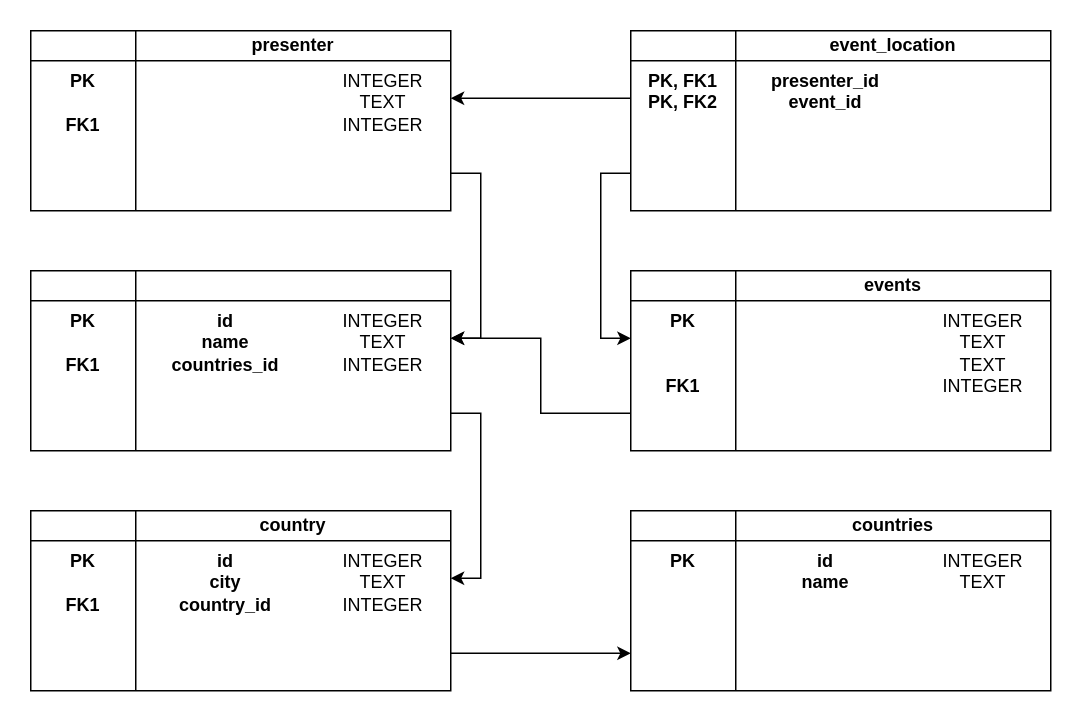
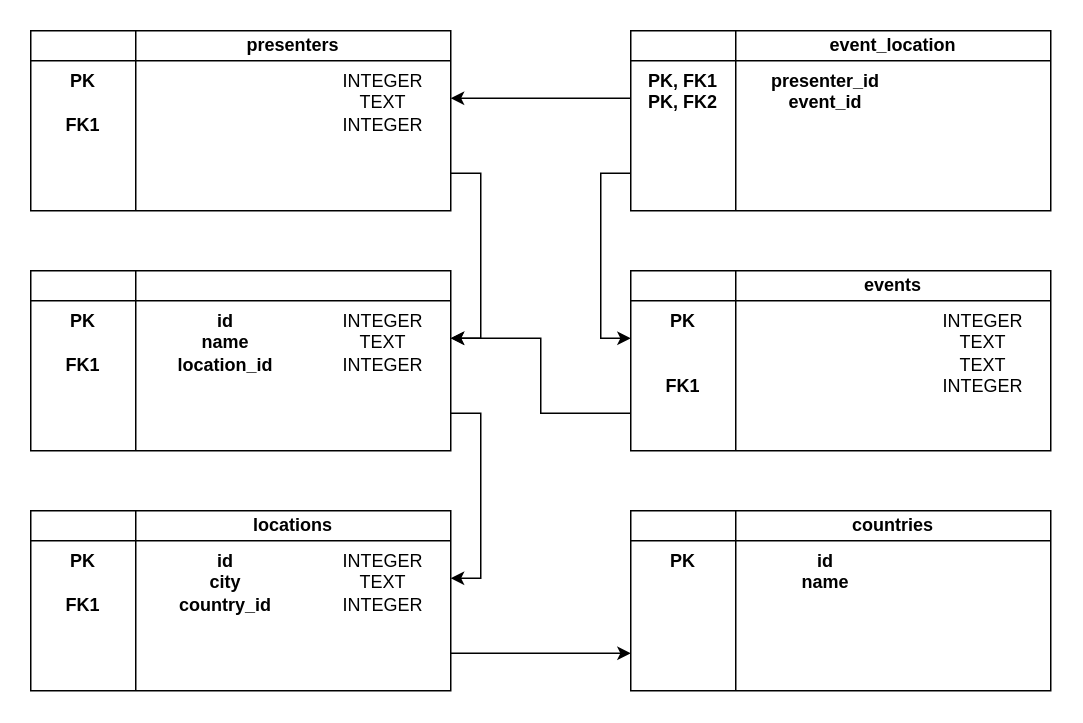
(293, 46) -> (293, 46)
(226, 344) -> (226, 344)
(293, 526) -> (293, 526)
(983, 616) -> none
